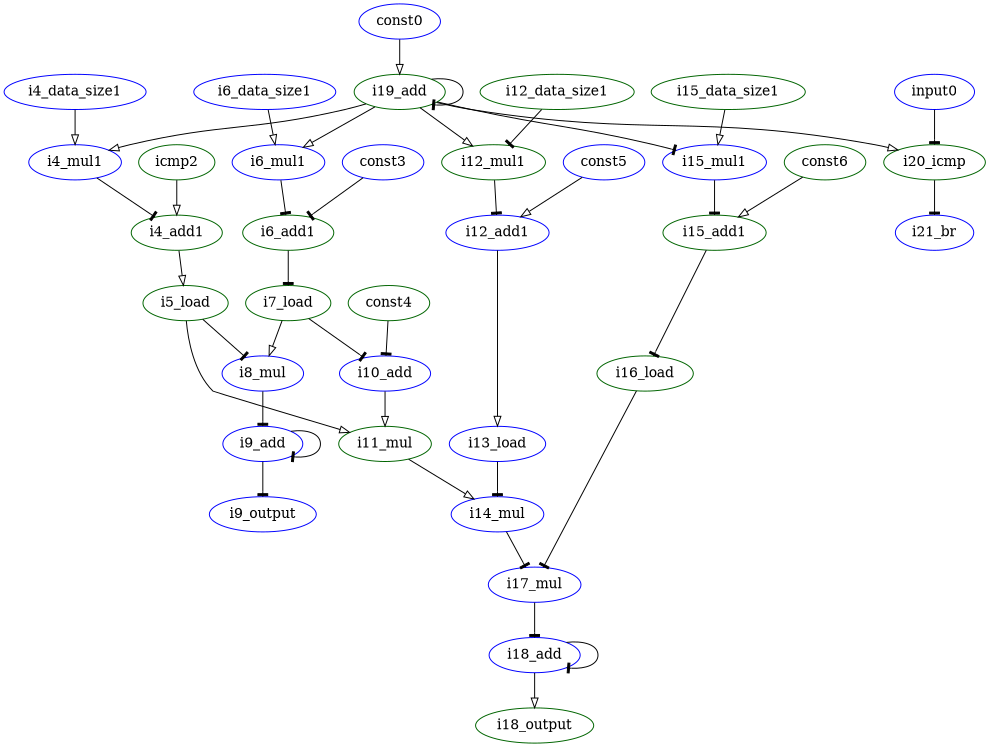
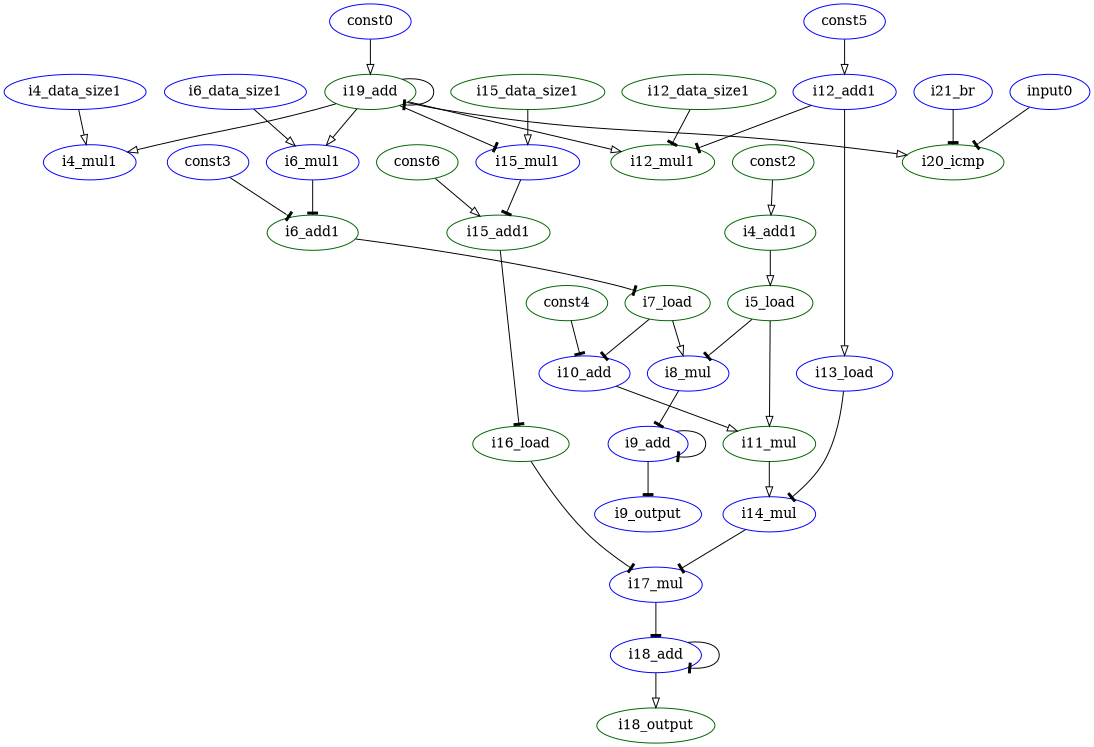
(177, 162) -> (773, 162)
(495, 195) -> (756, 126)
(935, 195) -> (953, 125)
(124, 196) -> none
